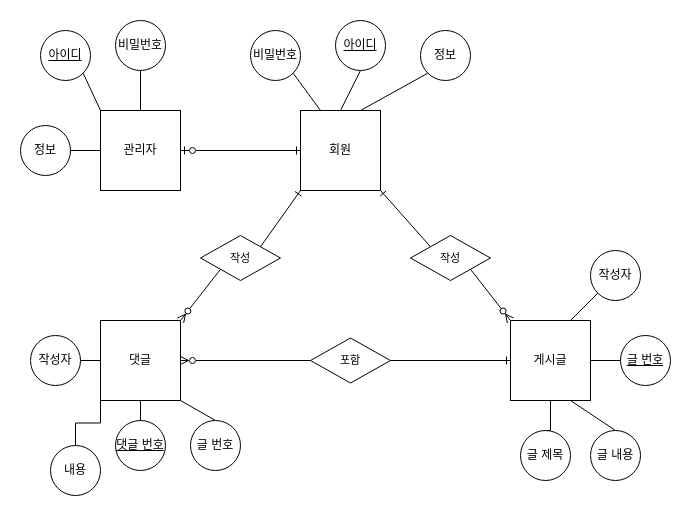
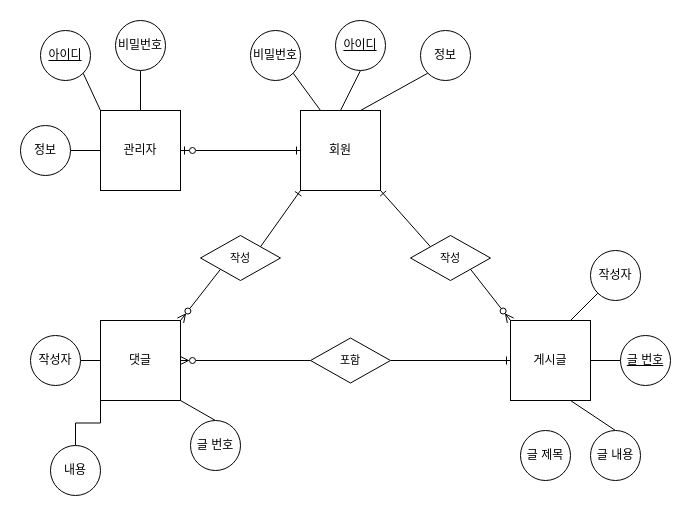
(141, 411) -> none
(551, 418) -> none
(141, 446) -> none
